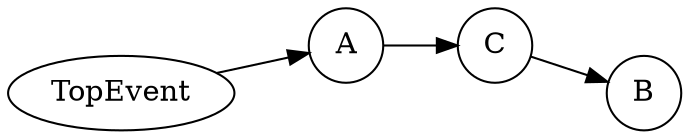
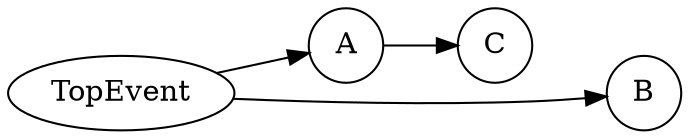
(559, 66) -> (409, 103)
